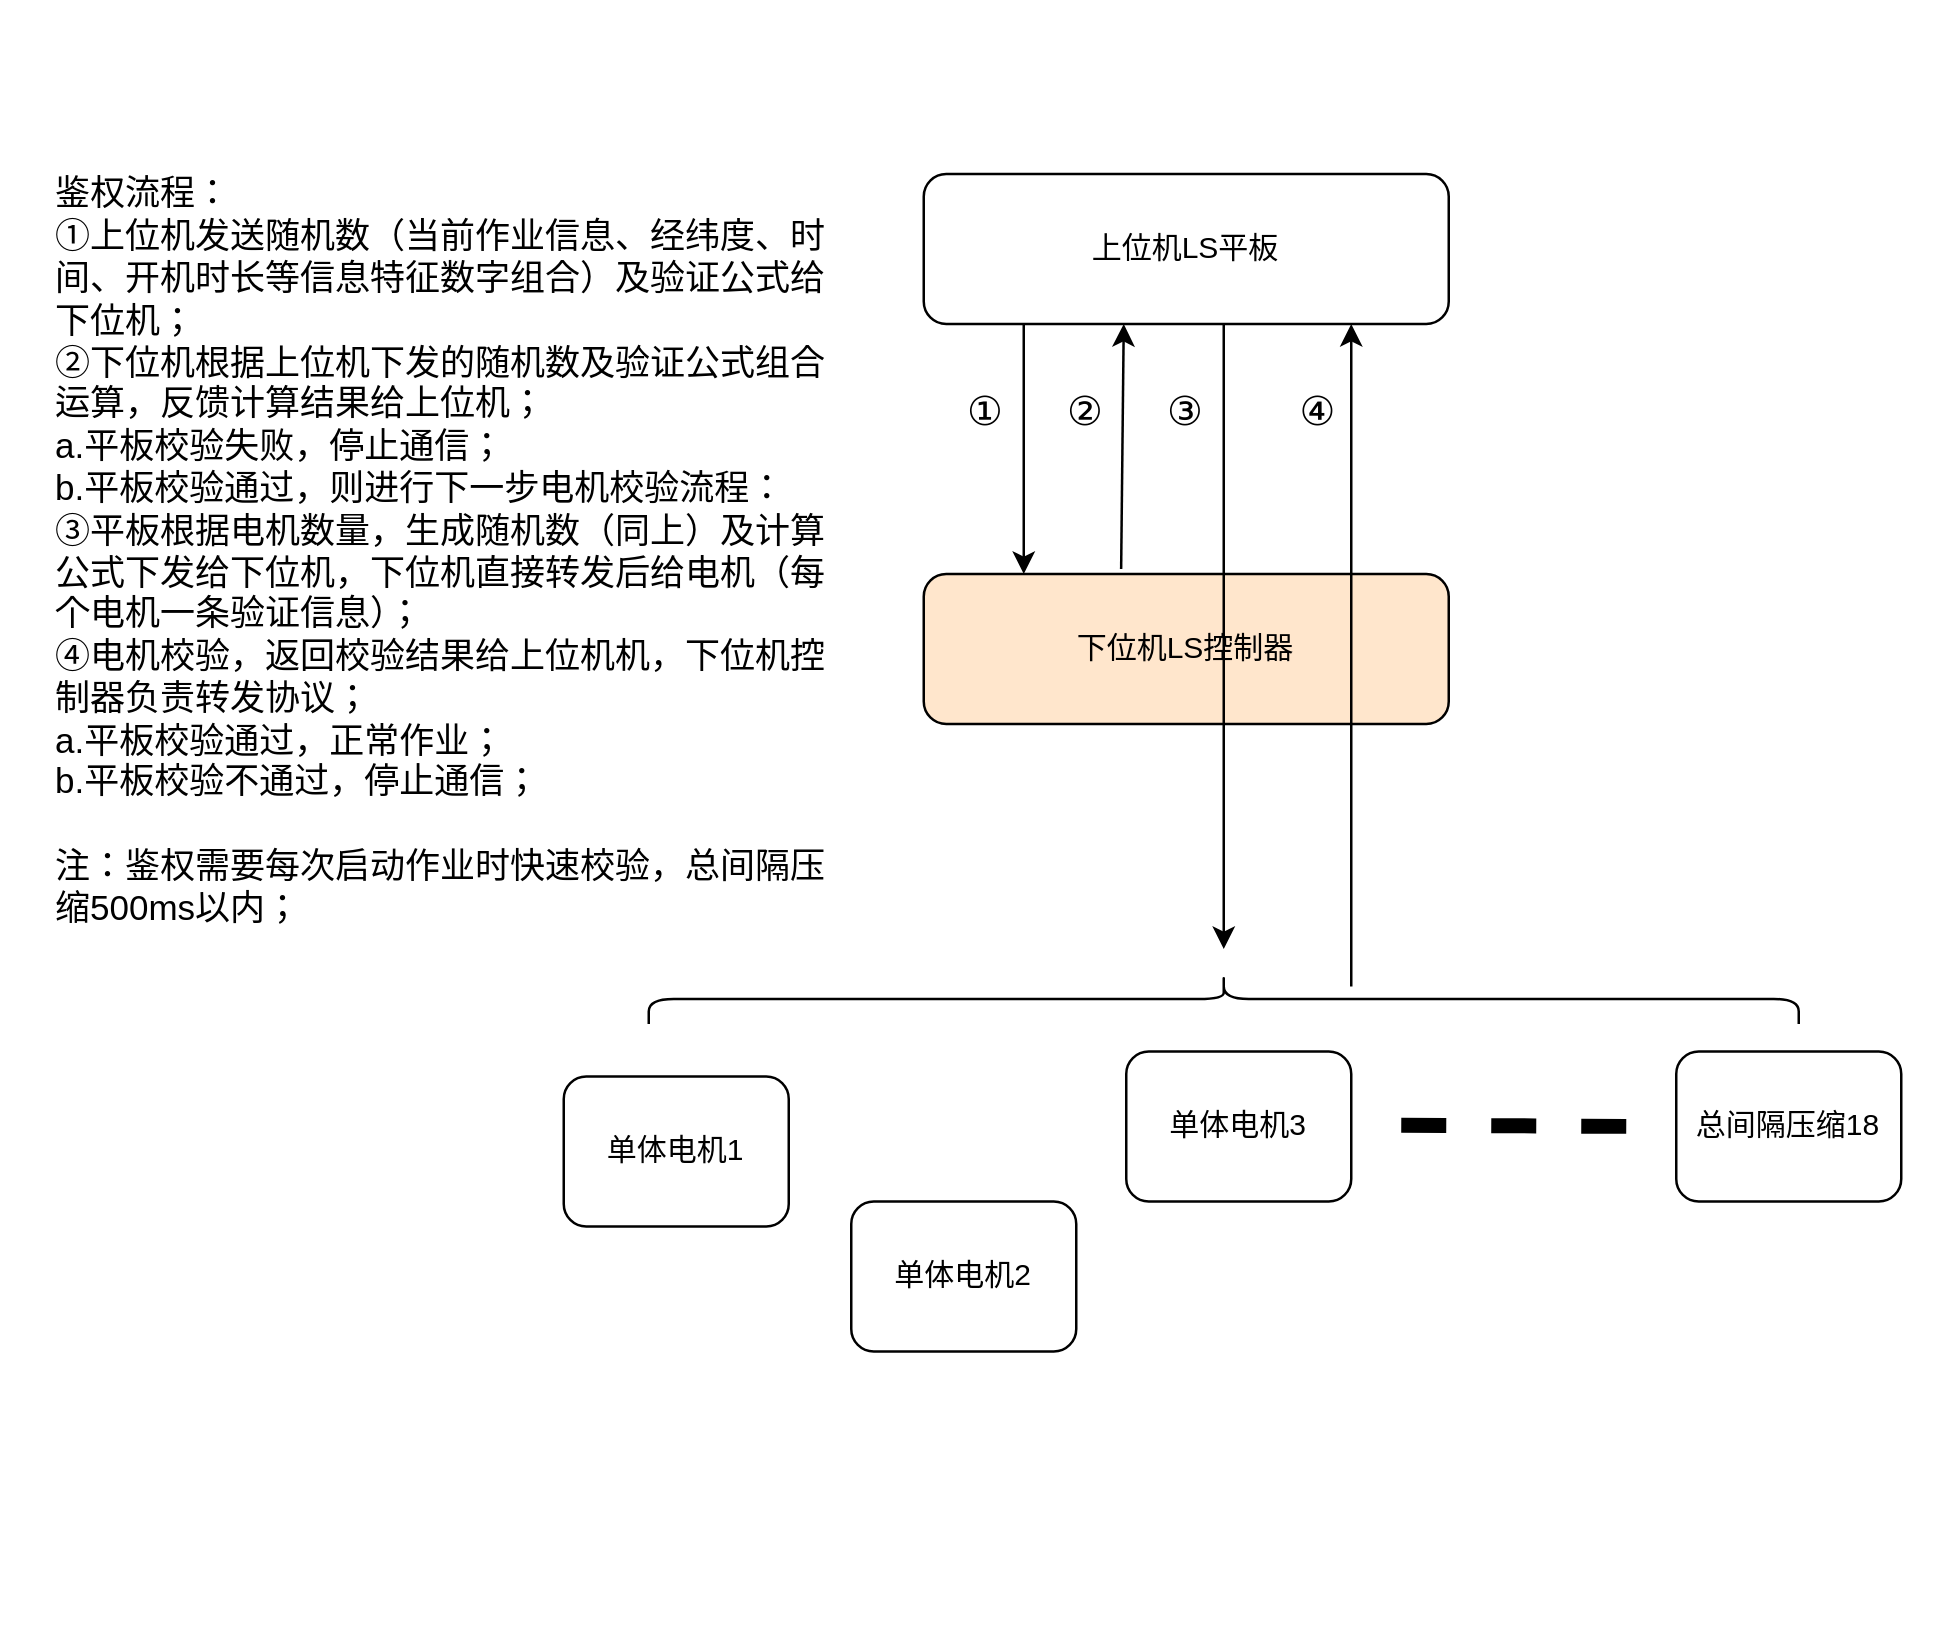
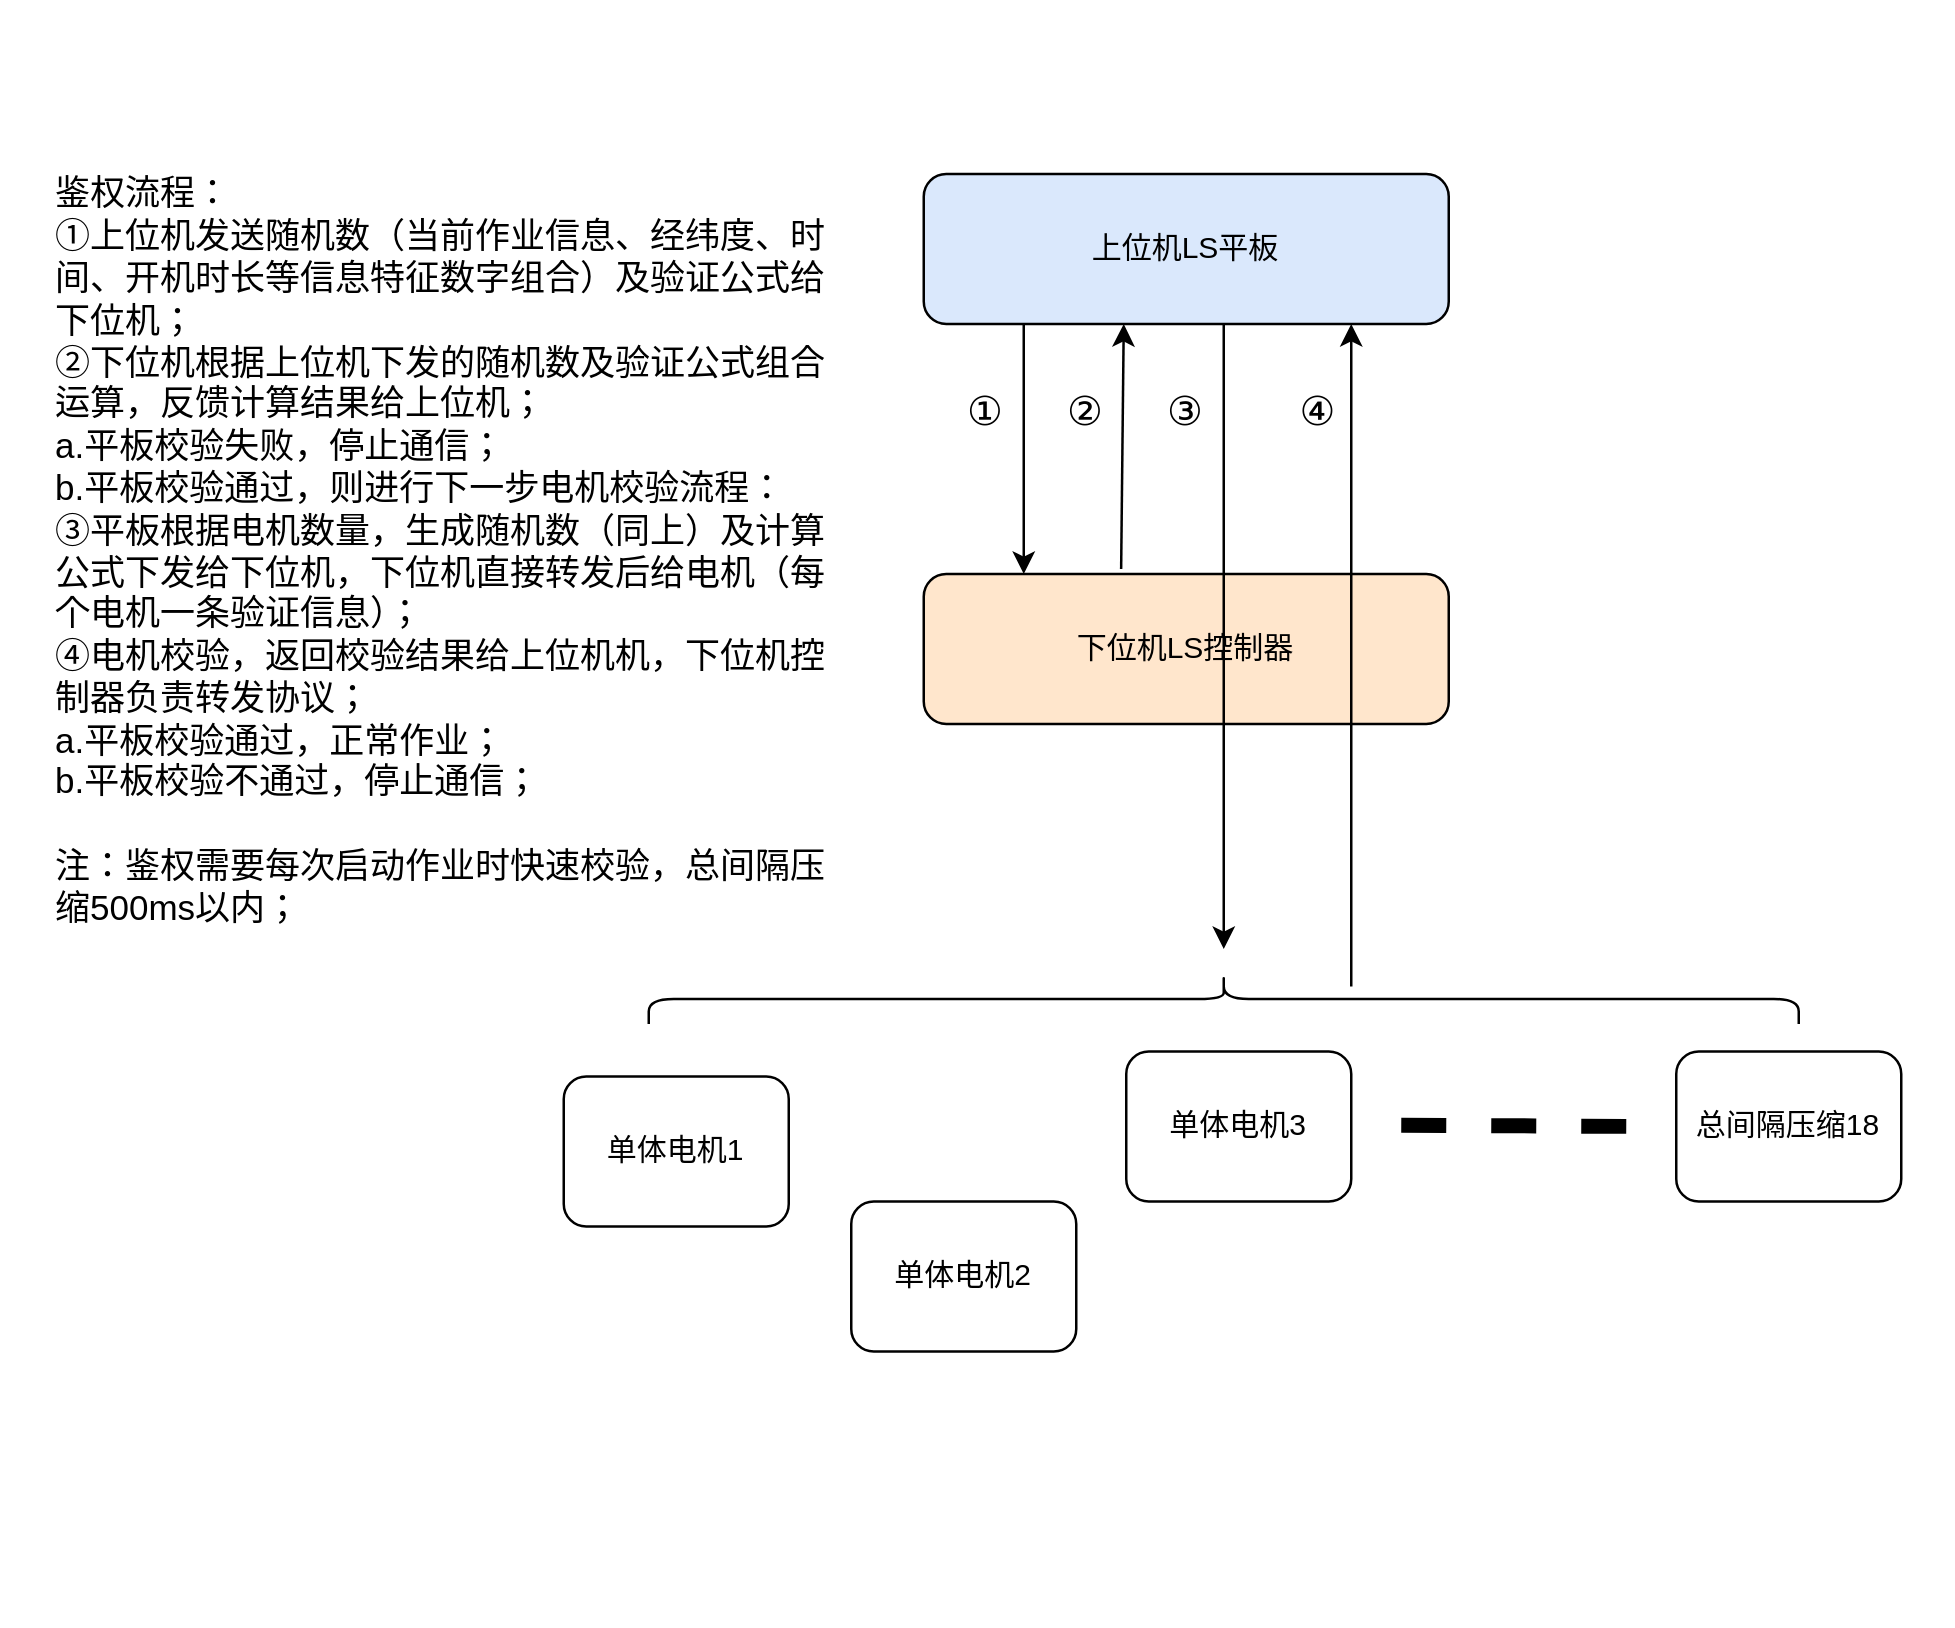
(1186, 249) -> (1186, 249)
